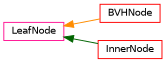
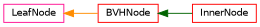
(86, 41) -> (180, 13)
